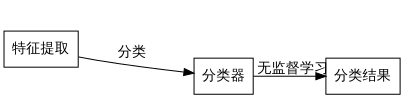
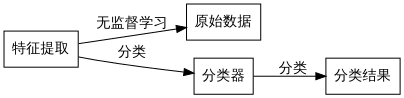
none -> (224, 22)
(293, 69) -> (293, 69)
